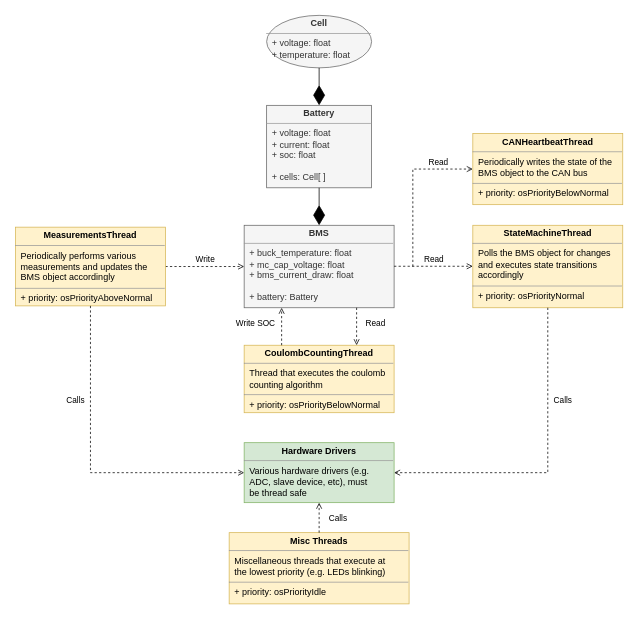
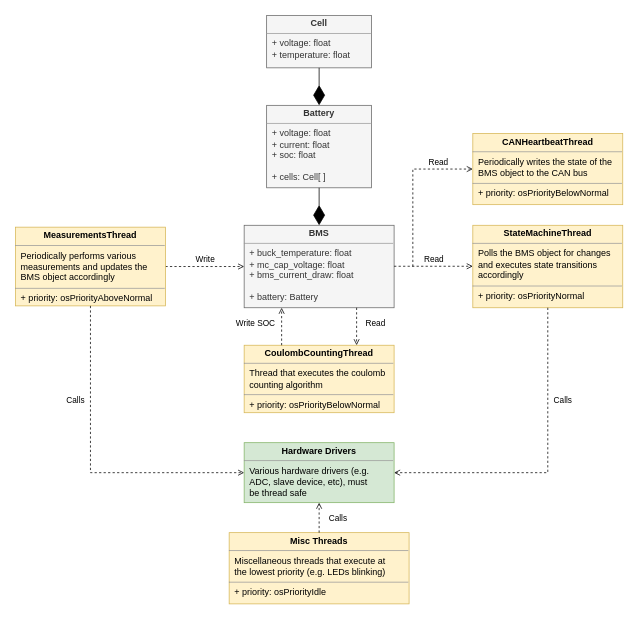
(319, 42) -> (319, 42)
